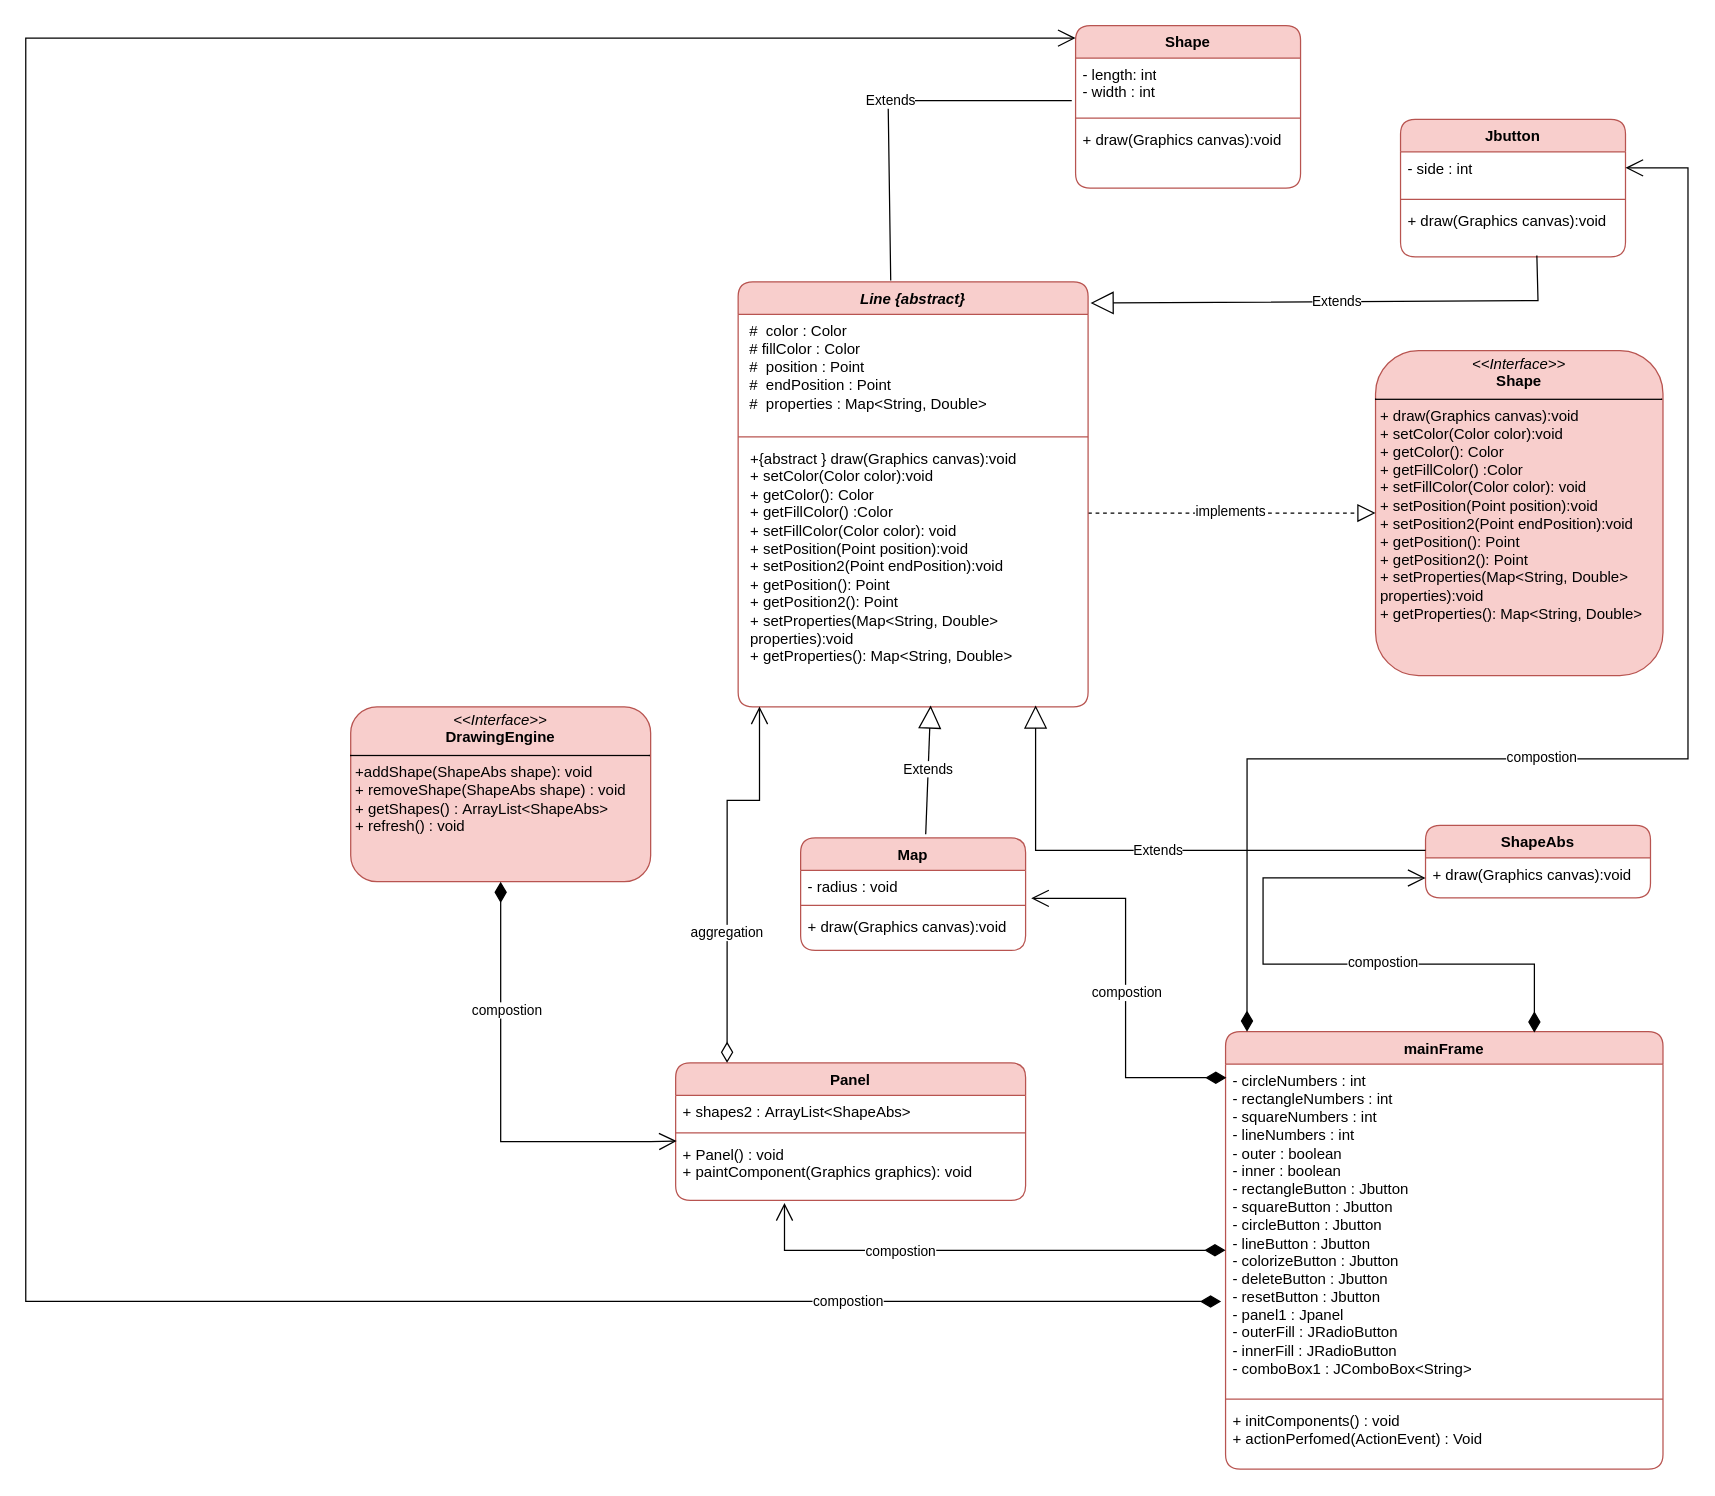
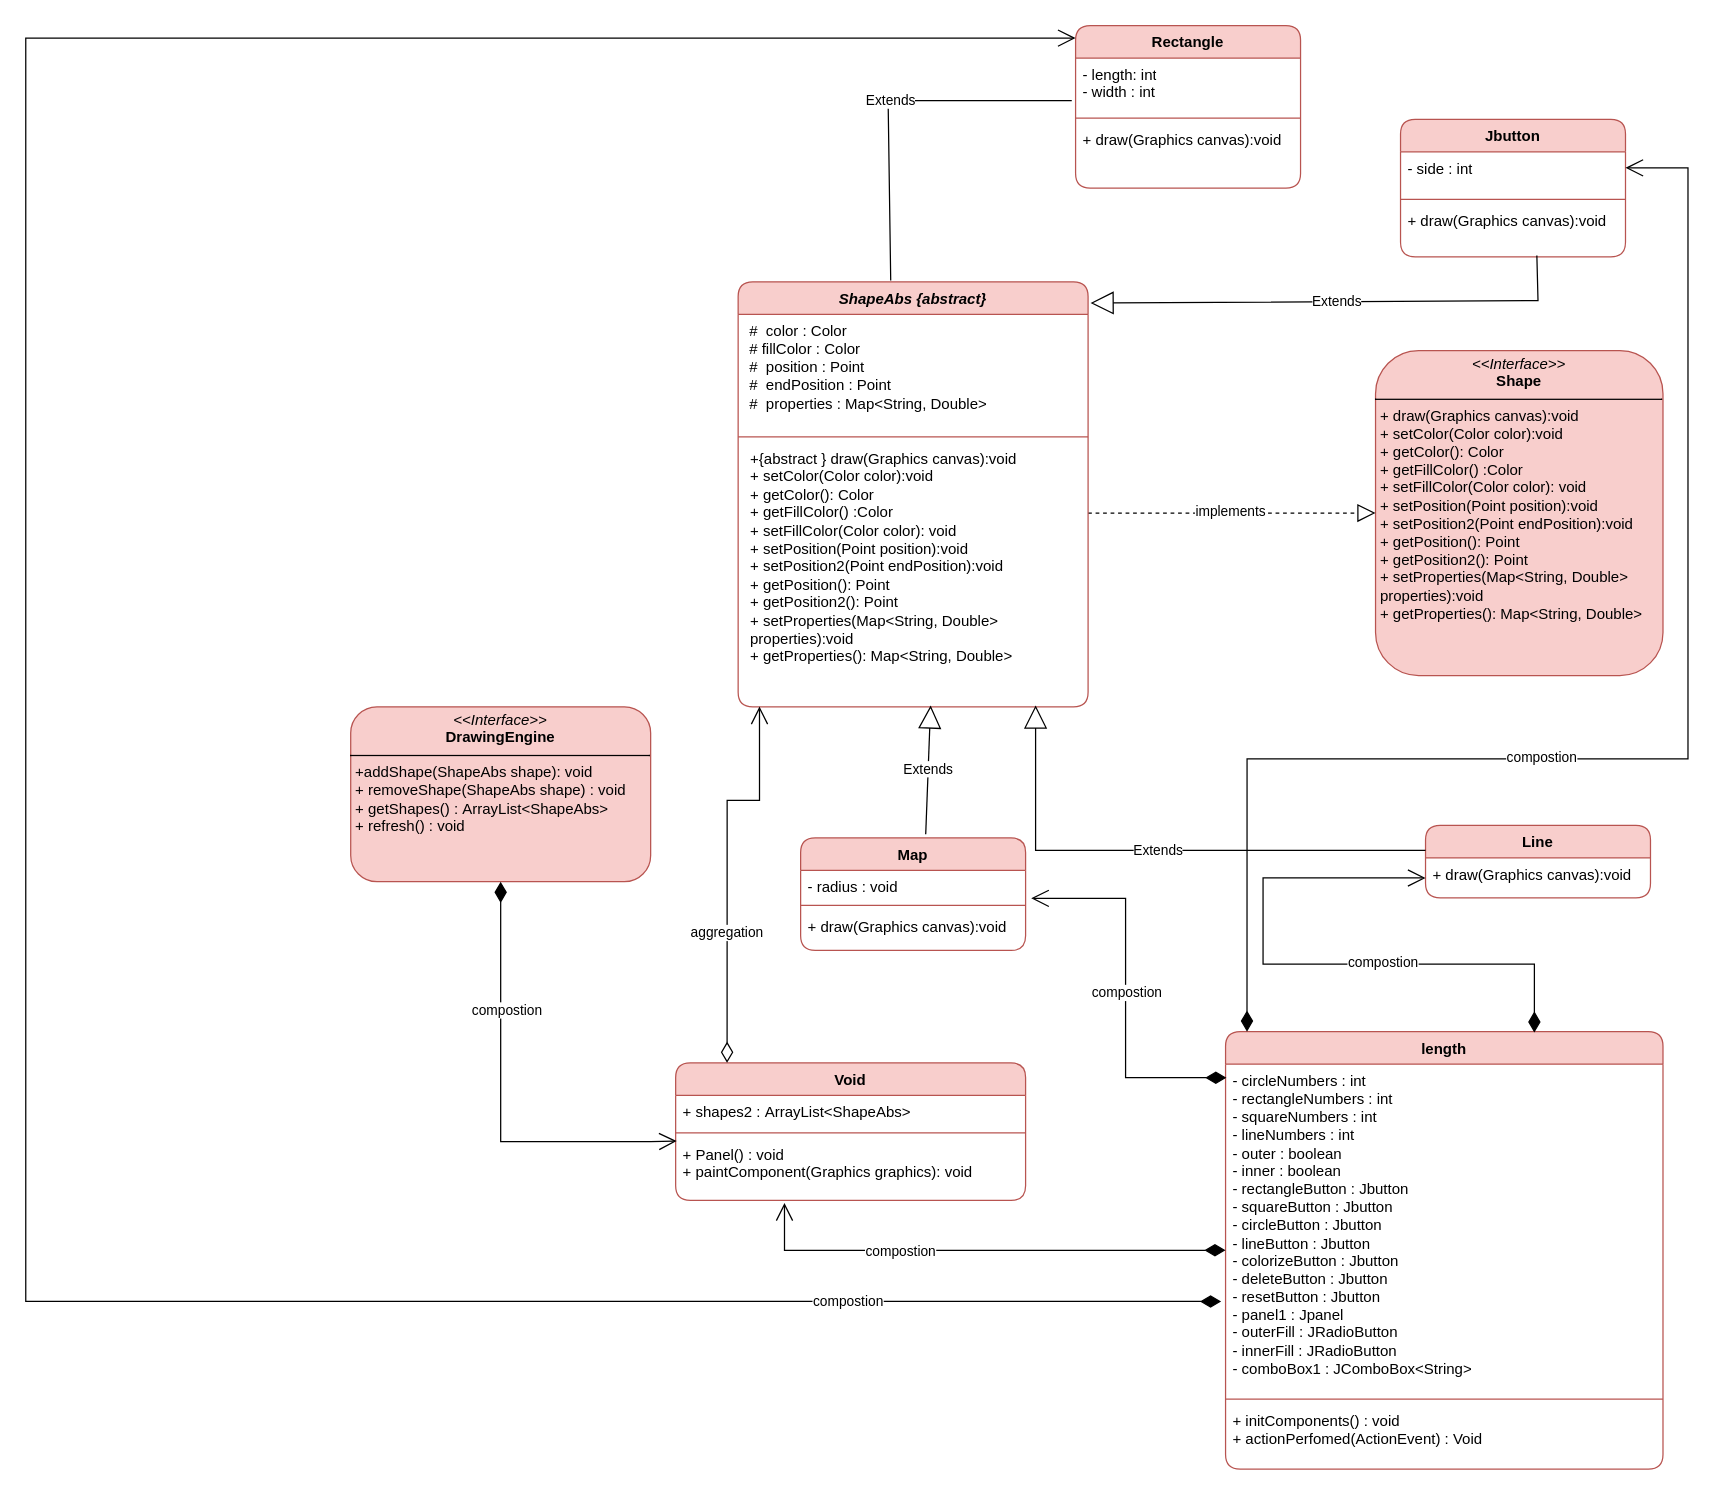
(1188, 43) -> (1188, 43)
(913, 300) -> (913, 300)
(1538, 843) -> (1538, 843)
(1444, 1050) -> (1444, 1050)
(851, 1081) -> (851, 1081)
